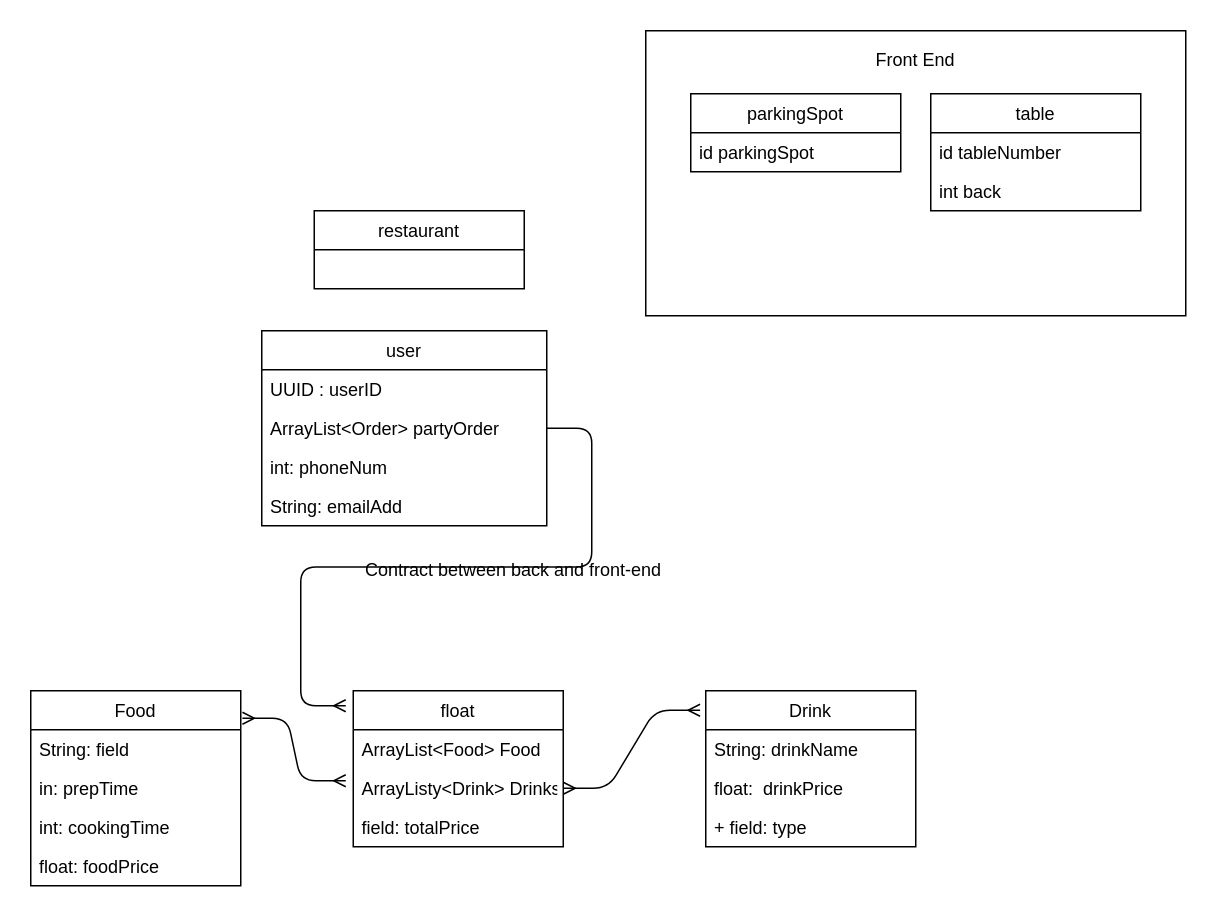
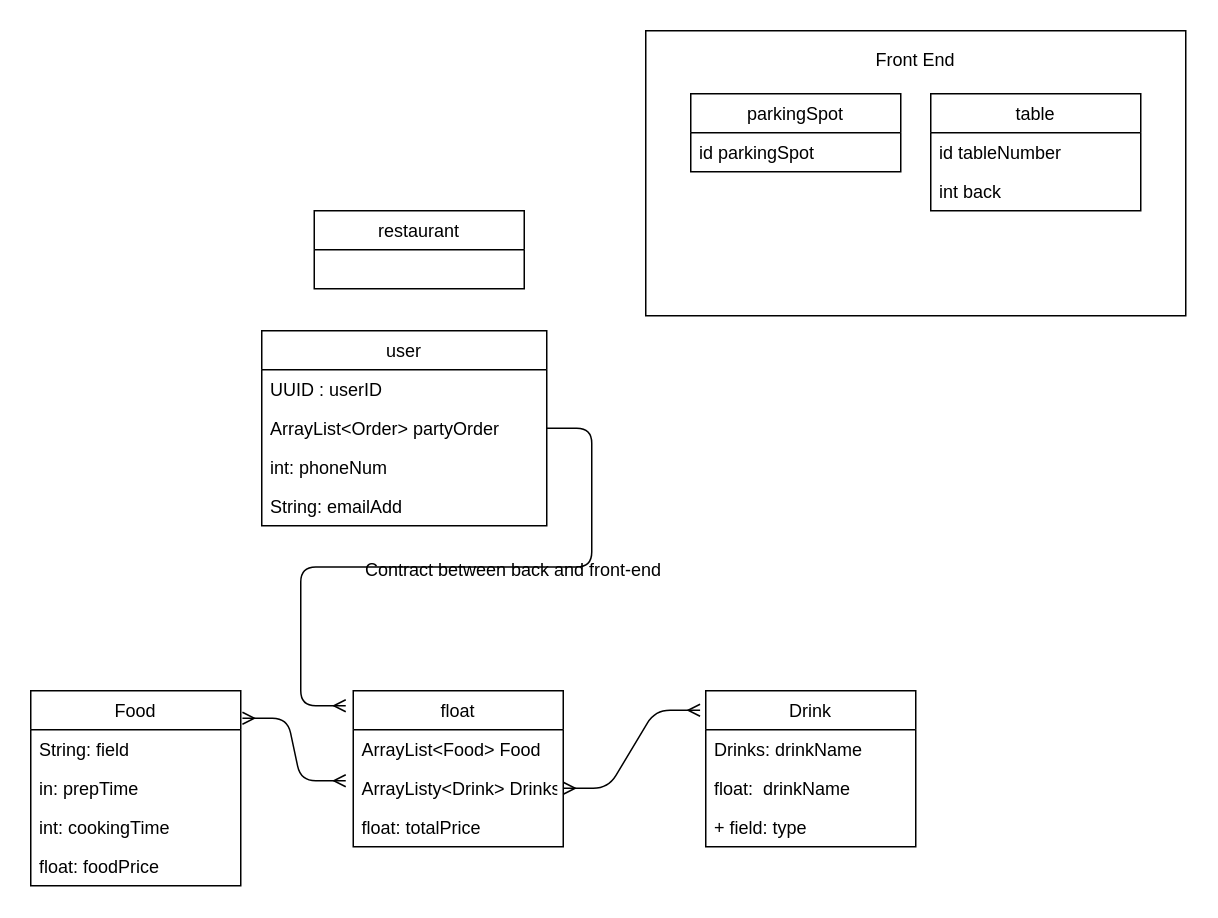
(790, 750) -> (790, 750)
(793, 789) -> (790, 789)
(433, 828) -> (435, 828)
